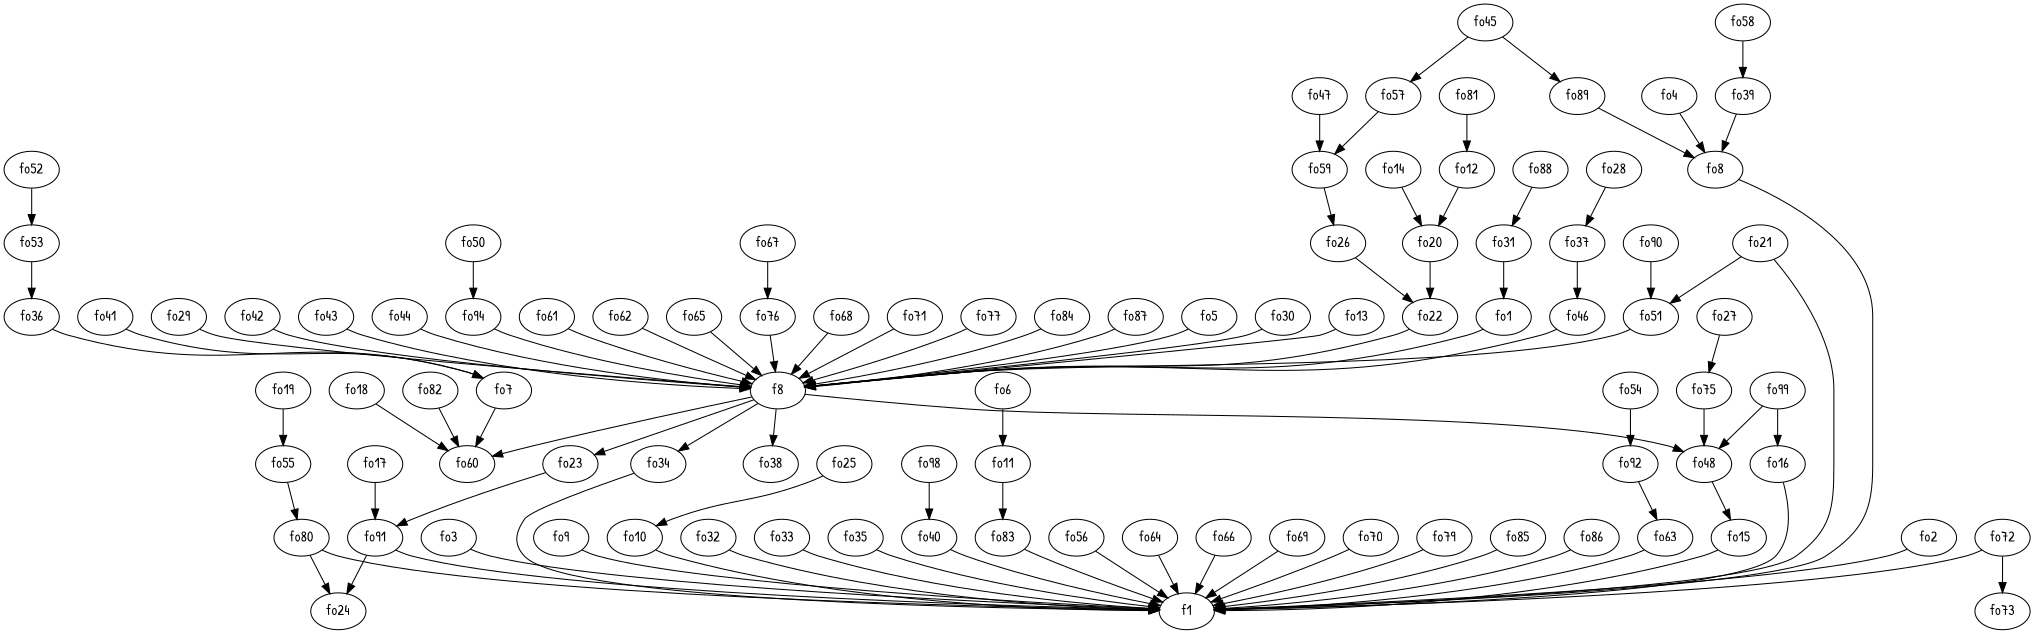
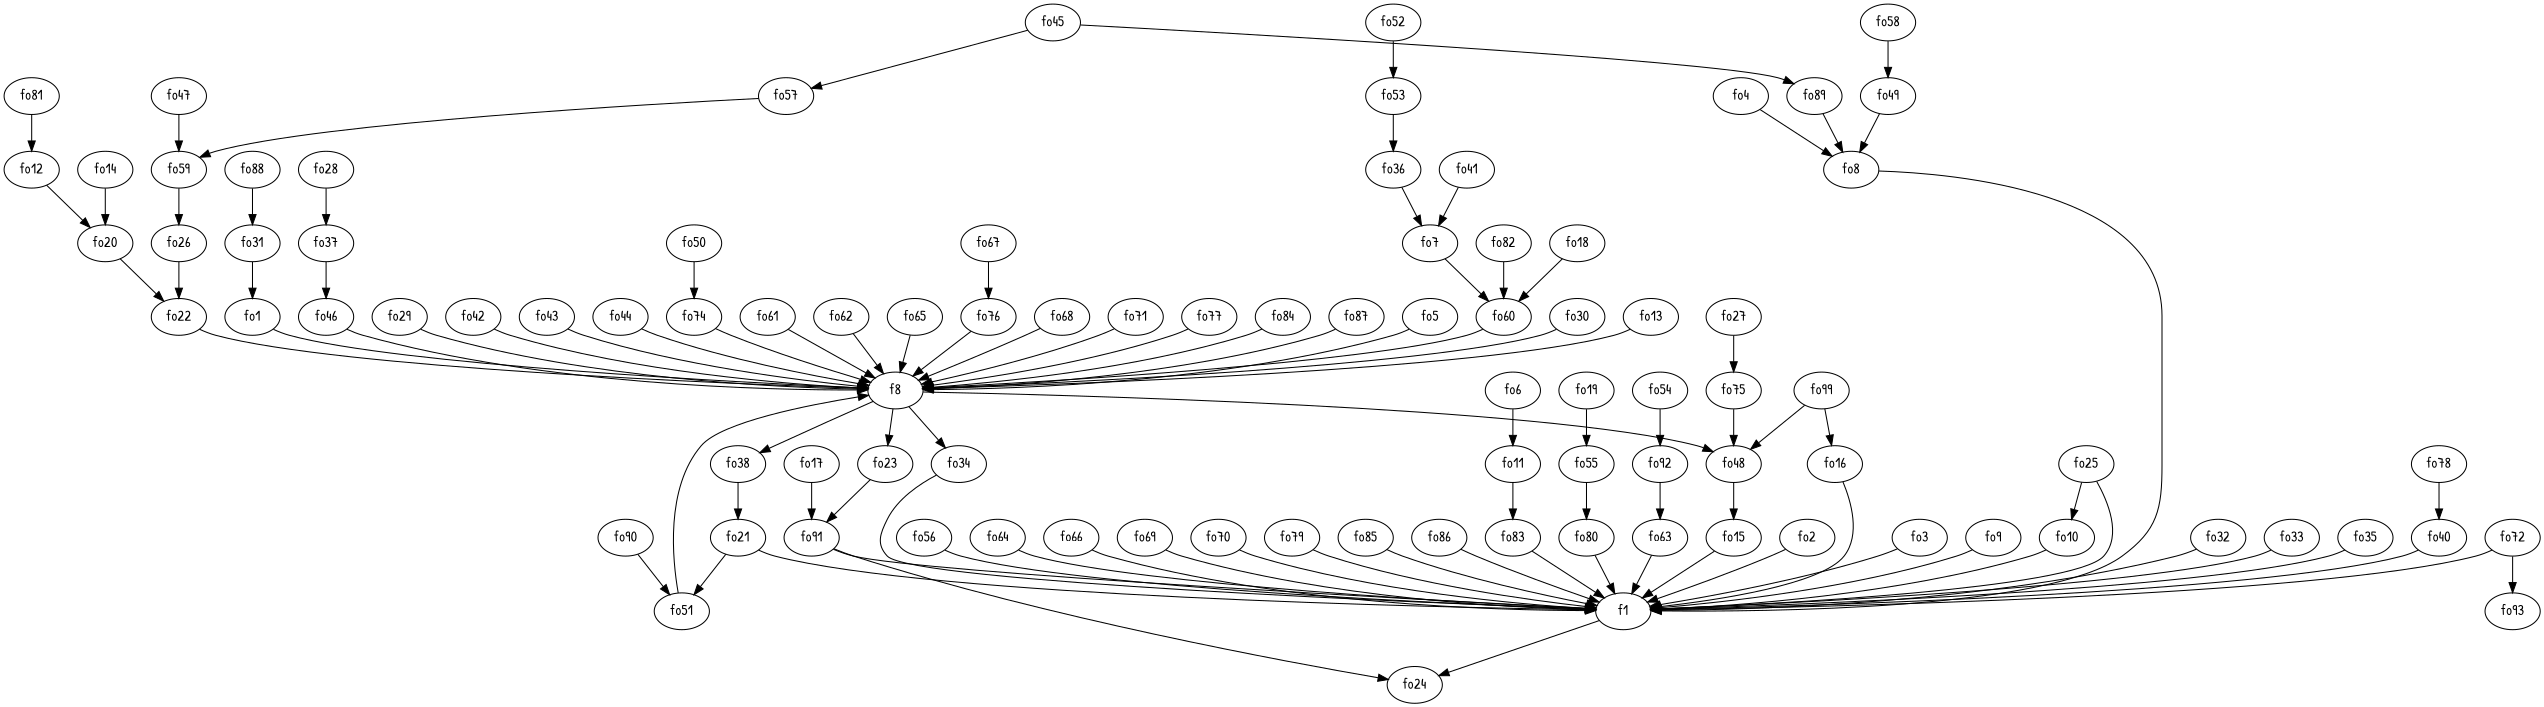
(1743, 96) -> (1888, 96)
(473, 317) -> (694, 317)
(627, 424) -> (1333, 357)
(929, 464) -> (2439, 464)
none -> (738, 496)
(318, 570) -> (1524, 646)
none -> (2055, 574)
(2003, 611) -> (2513, 611)
